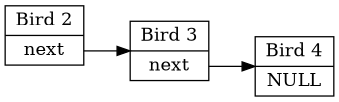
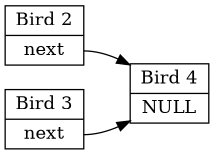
(100, 51) -> (101, 53)
